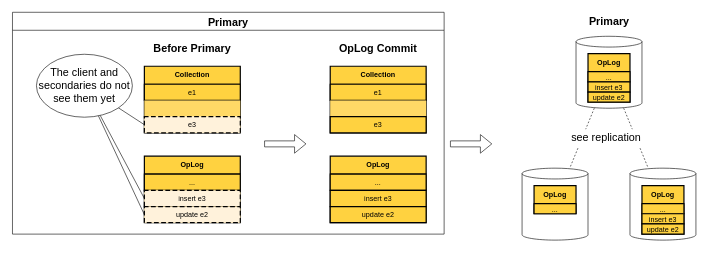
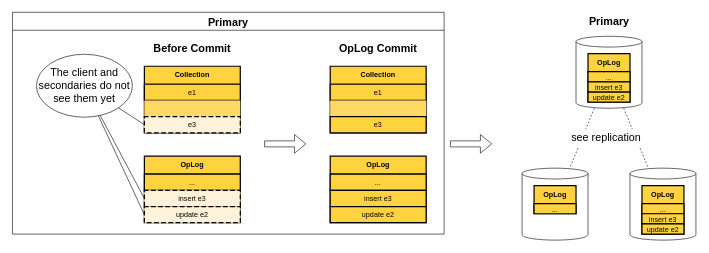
(192, 48) -> (192, 48)
